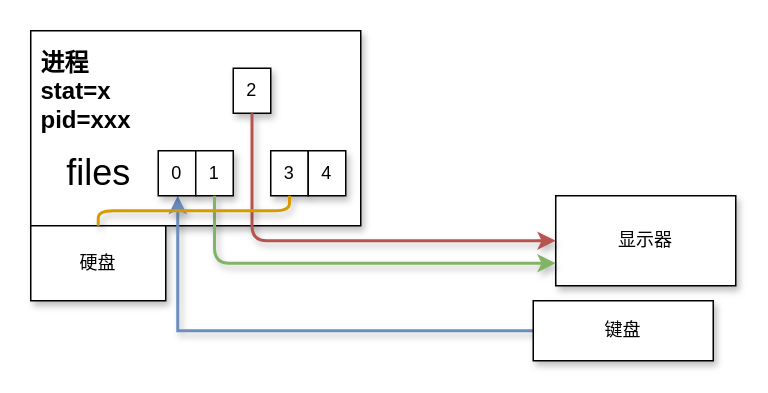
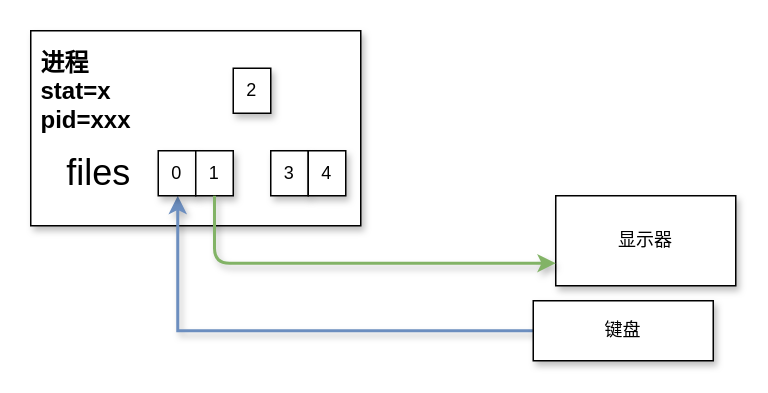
(193, 211) -> none
(339, 241) -> none
(98, 263) -> none
